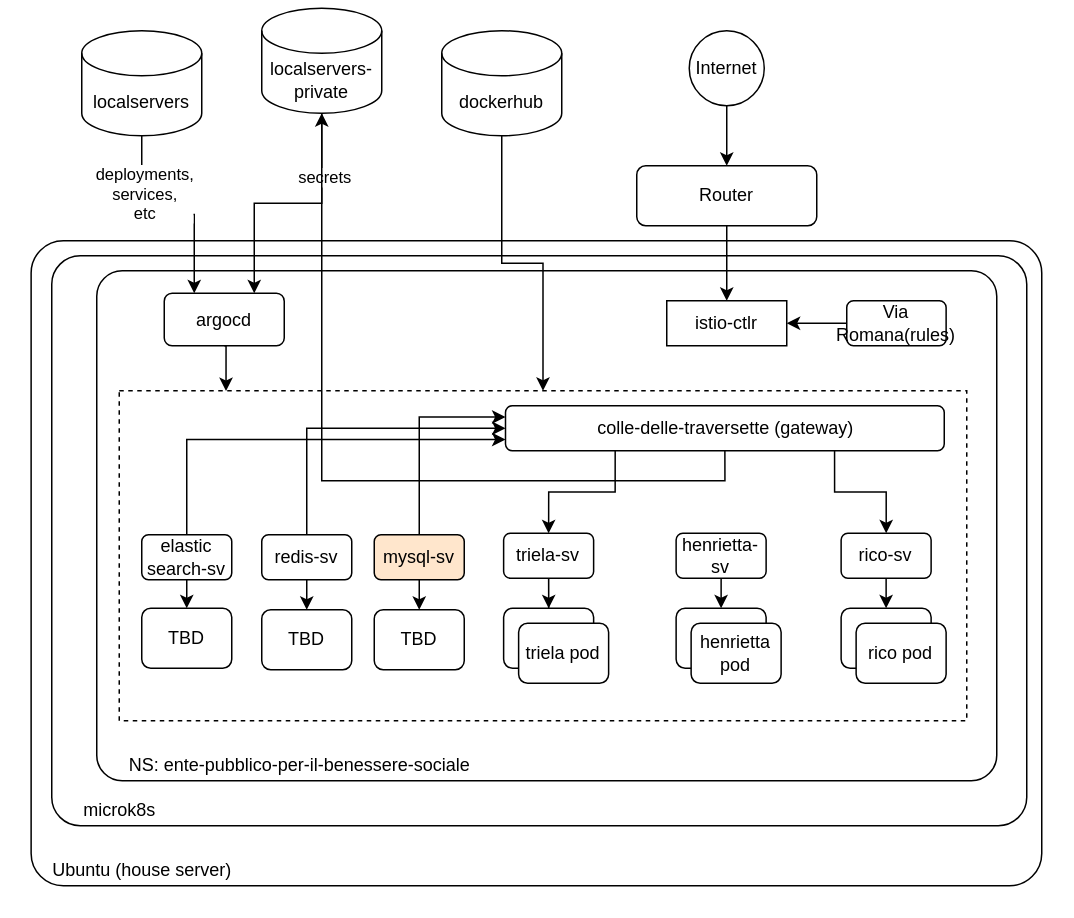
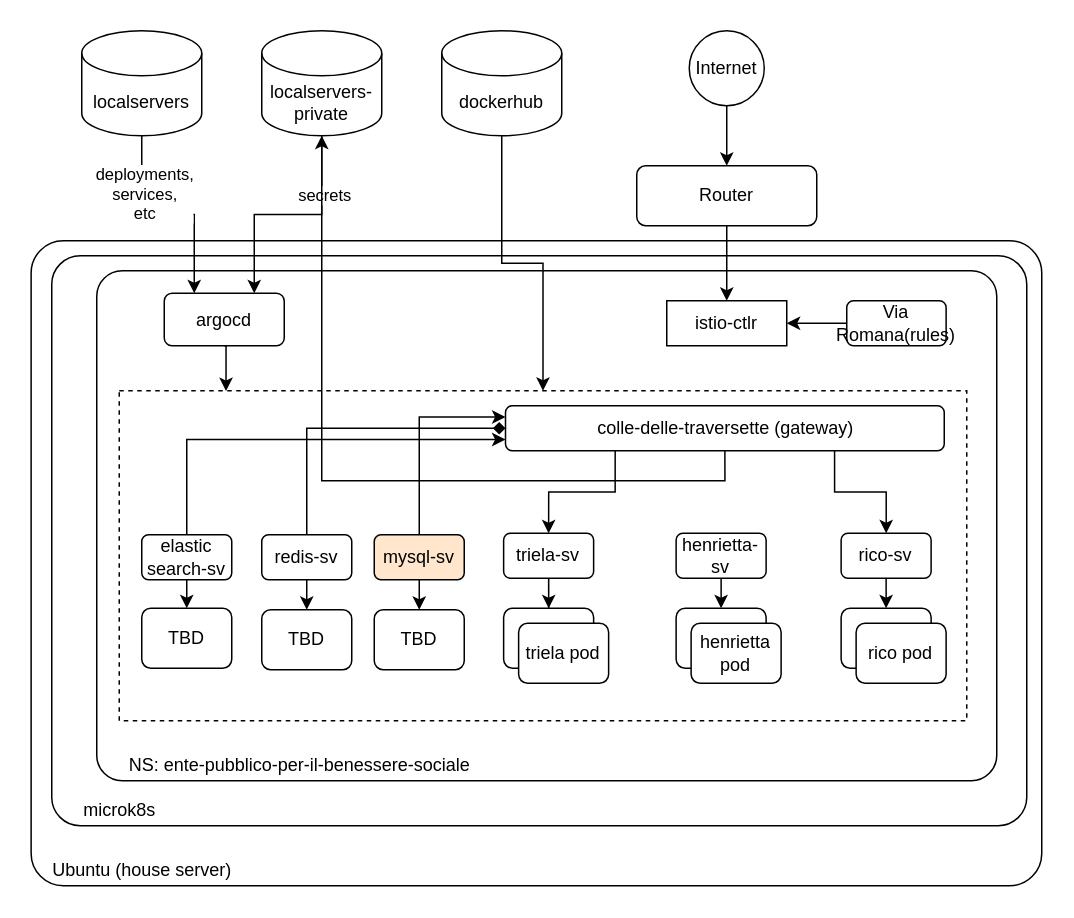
(322, 61) -> (322, 83)
(494, 428) -> (493, 428)
